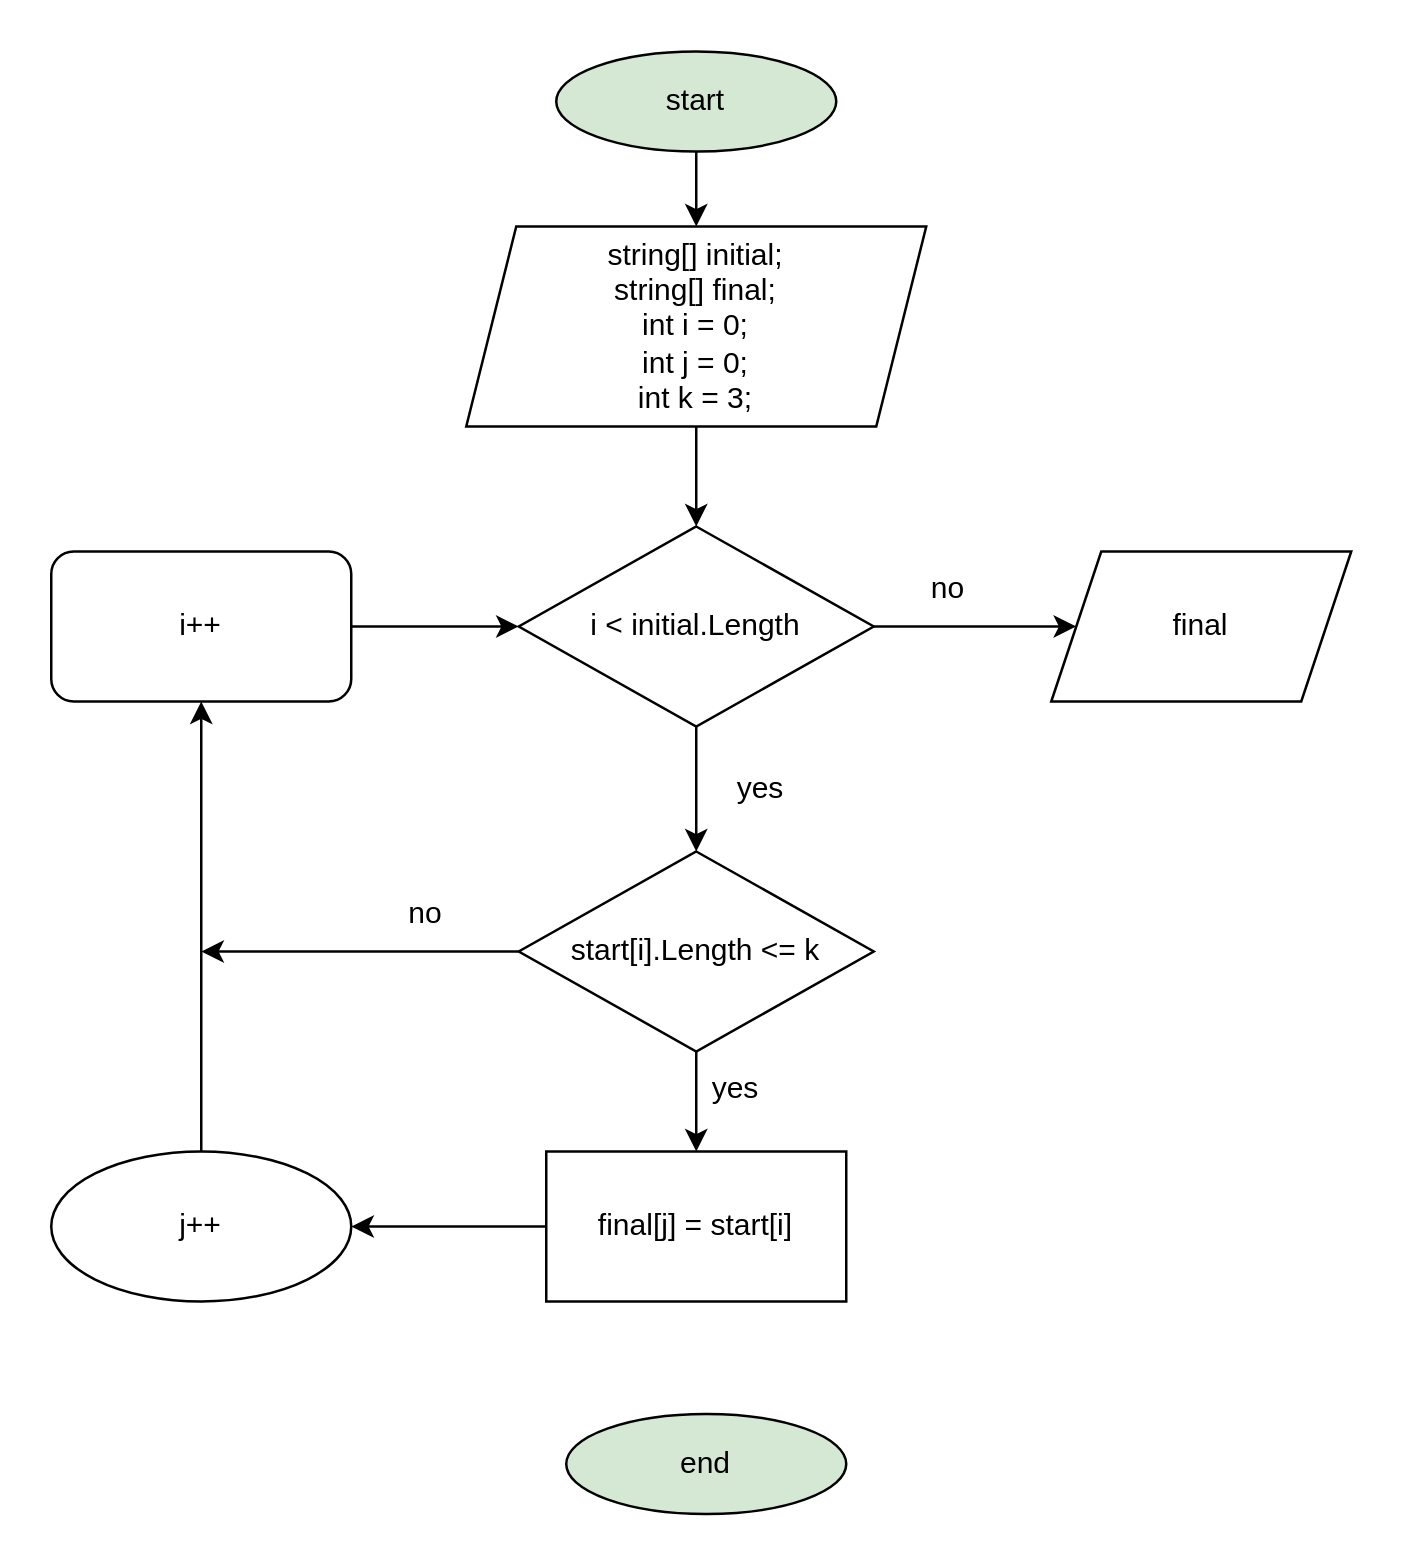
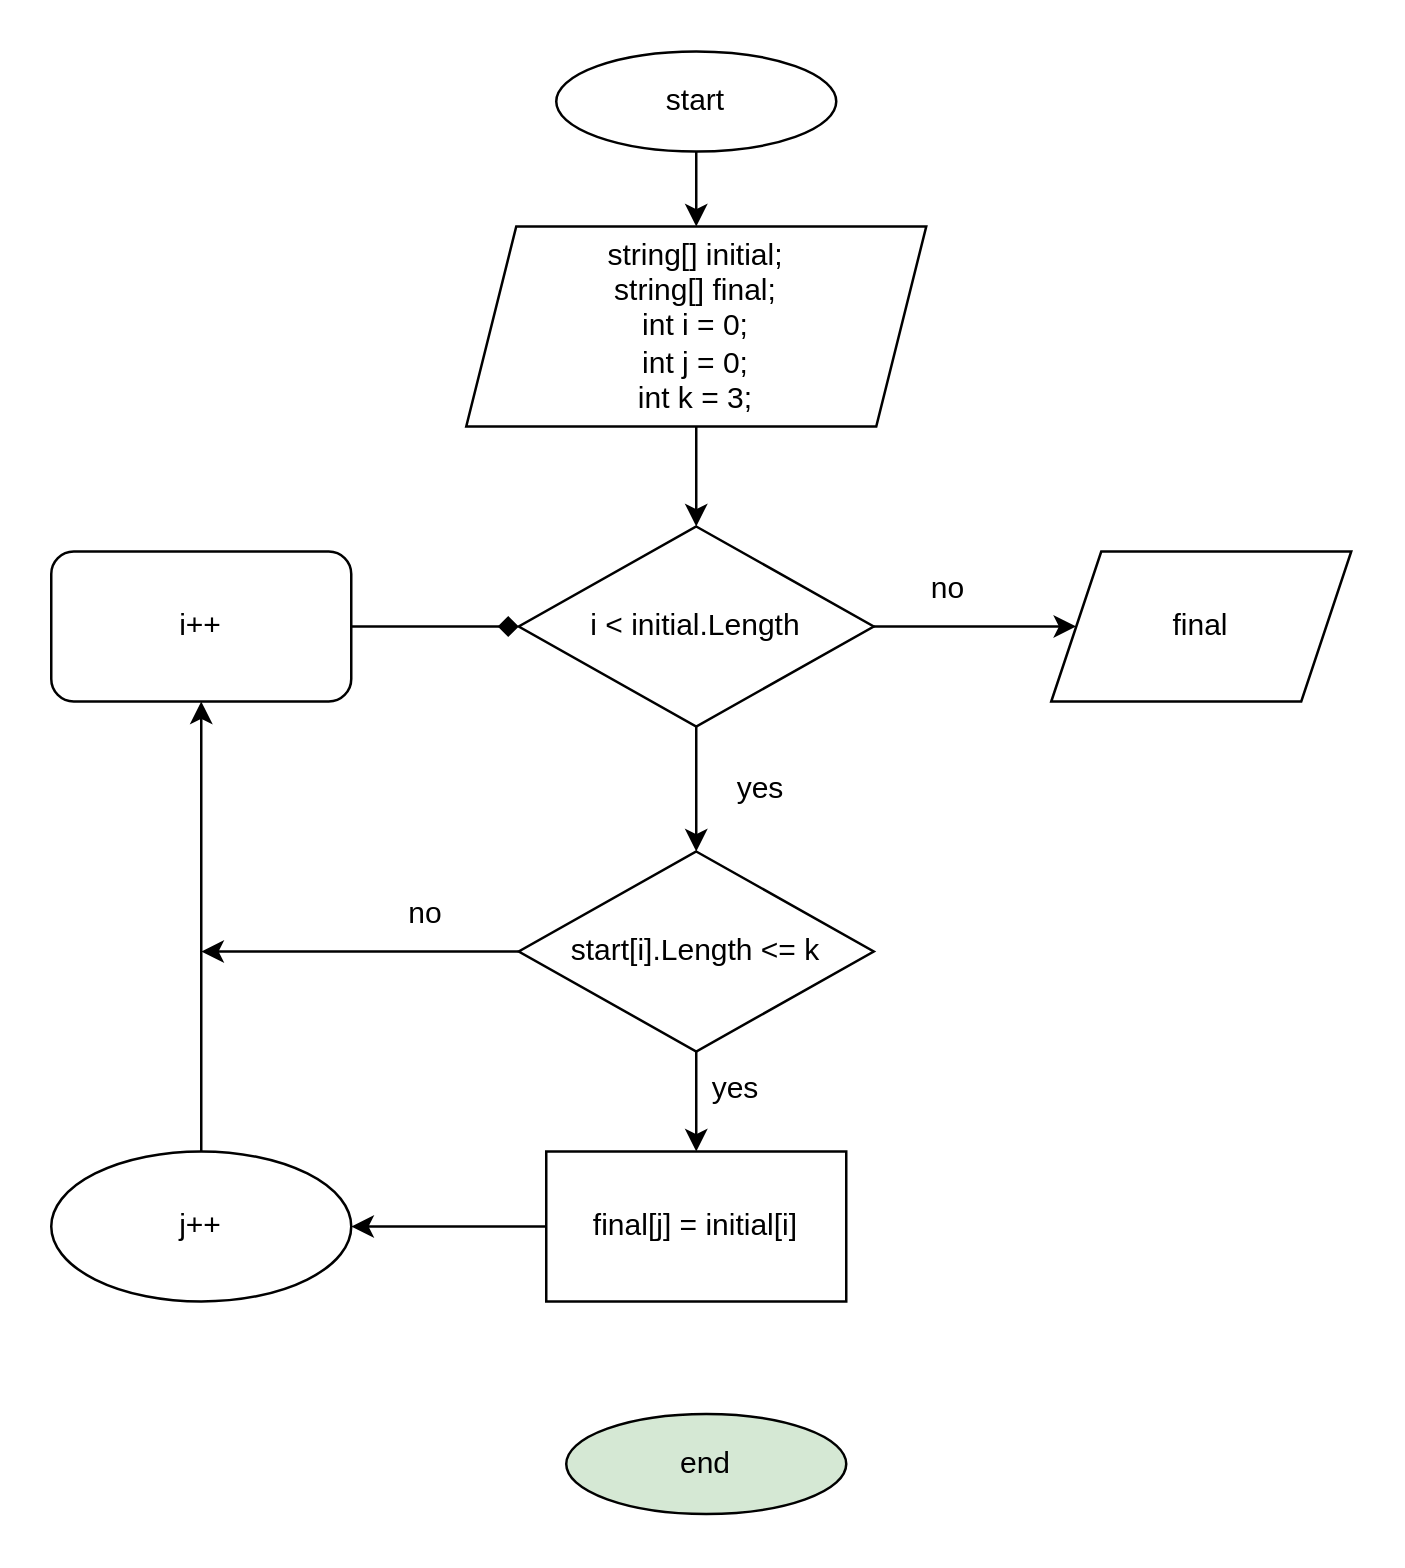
(696, 101) -> (696, 101)
(499, 626) -> (498, 626)
(696, 1226) -> (696, 1226)
